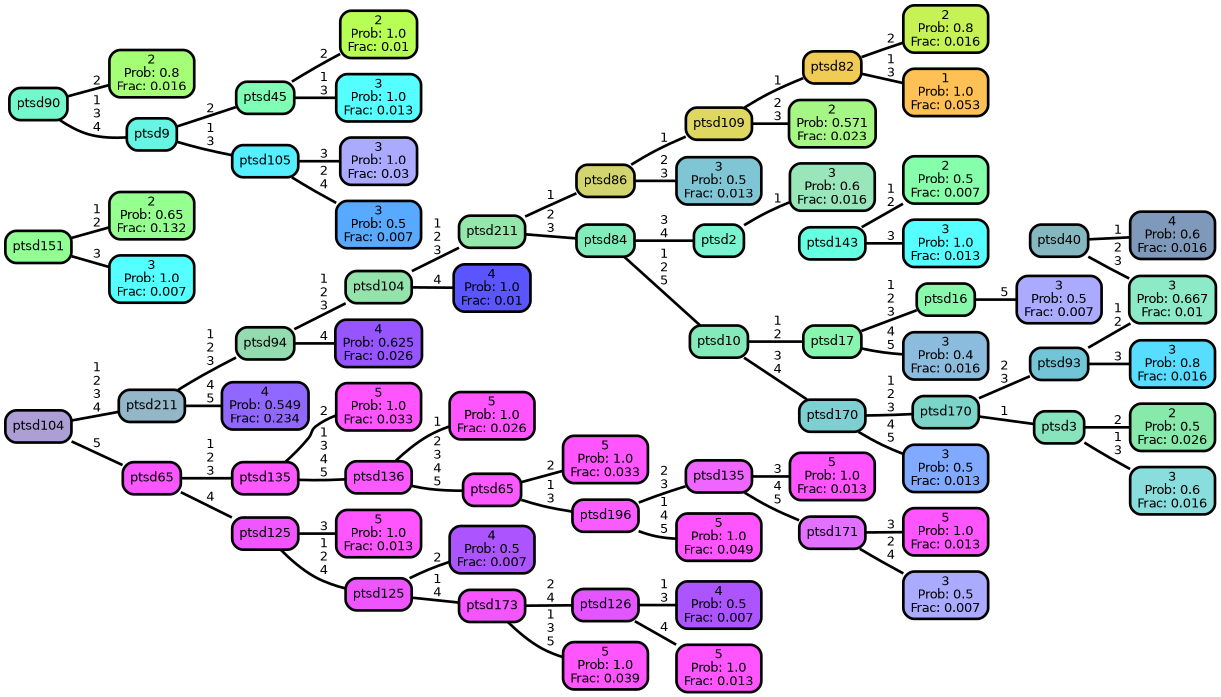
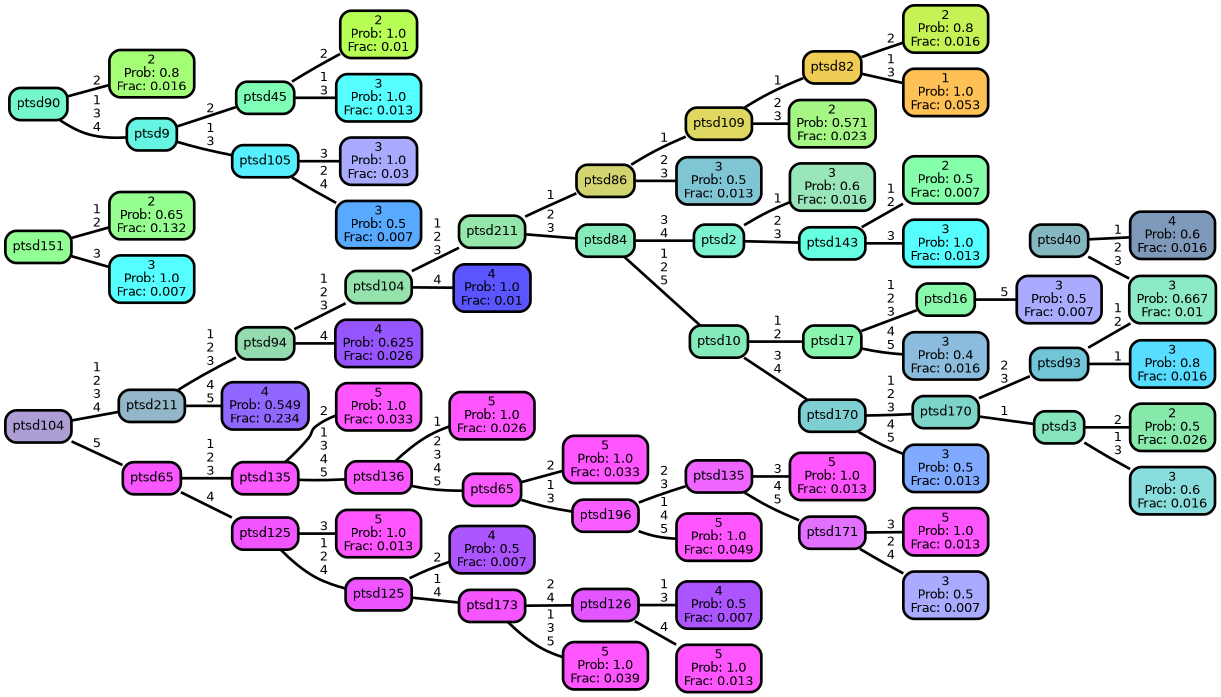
none -> (772, 242)
(1116, 357) -> (1116, 357)
